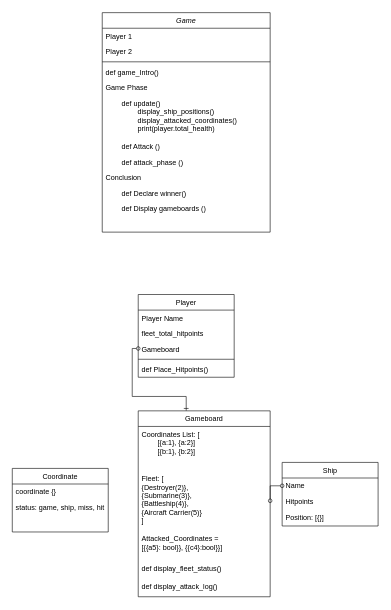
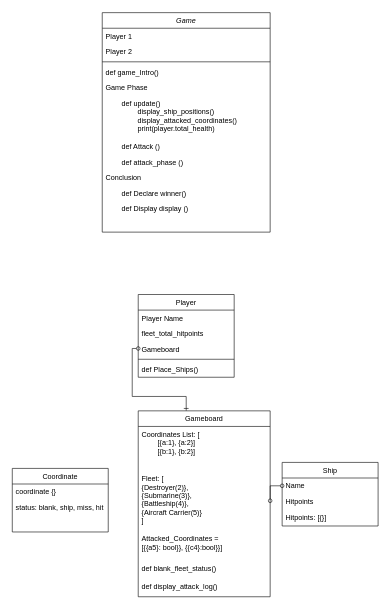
(151, 209) -> (143, 209)
(180, 370) -> (173, 370)
(64, 508) -> (65, 508)
(310, 517) -> (312, 517)
(190, 569) -> (187, 569)
